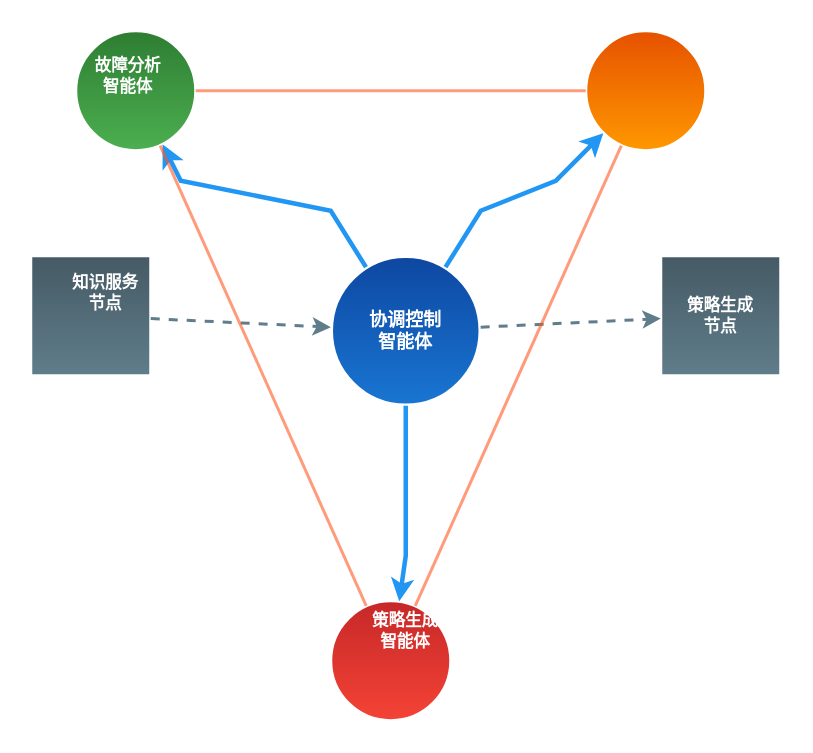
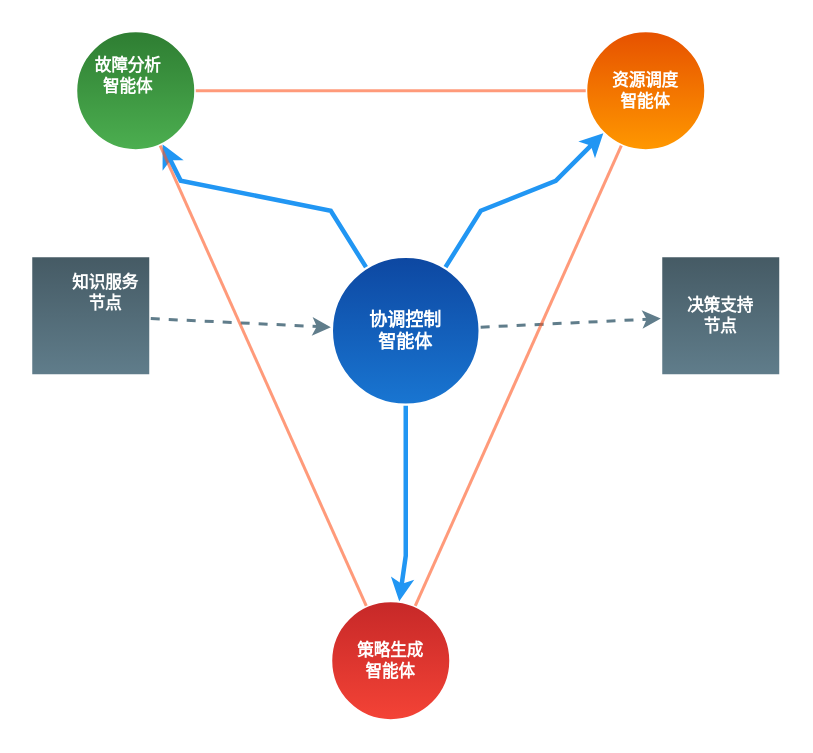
none -> (646, 91)
(721, 316) -> (721, 316)
(406, 631) -> (391, 661)
